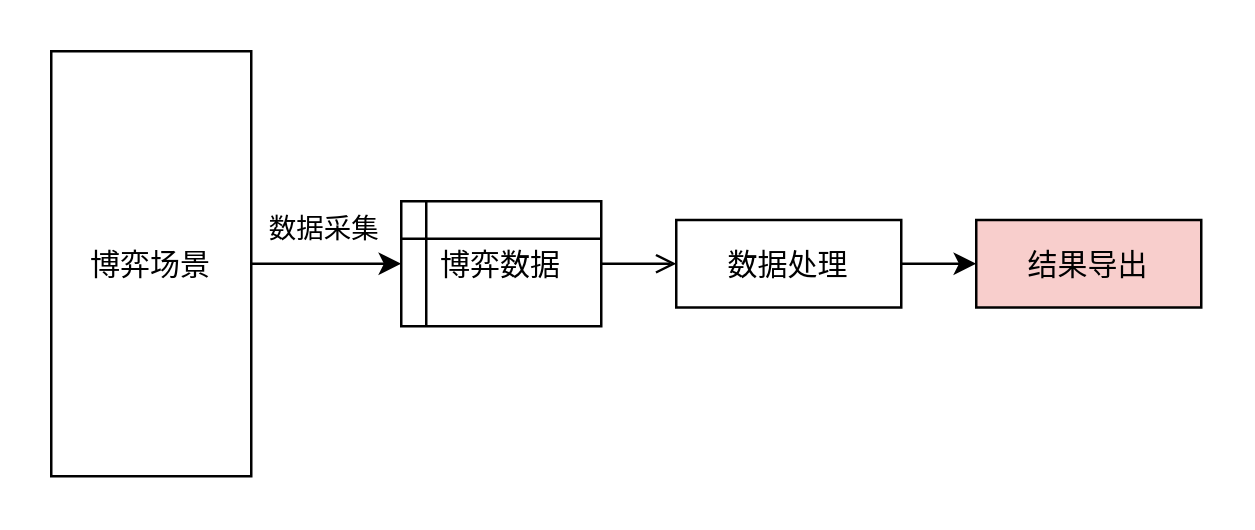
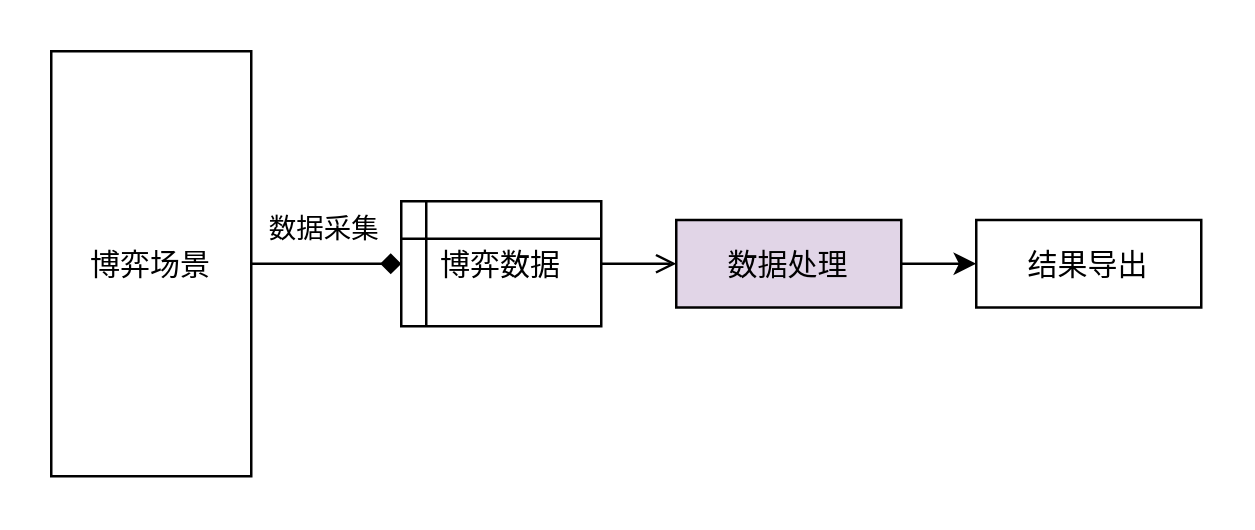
(382, 264) -> (381, 264)
(789, 264) -> (789, 264)
(1089, 264) -> (1089, 264)
